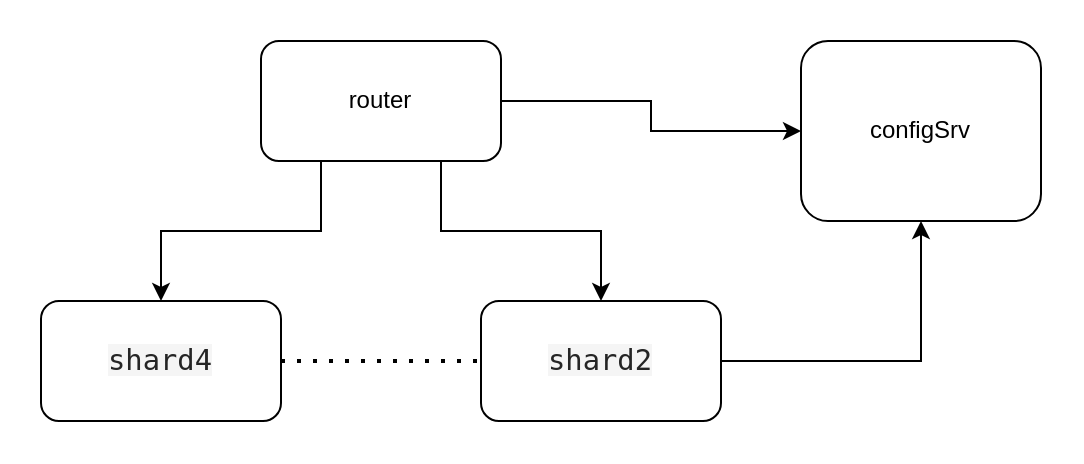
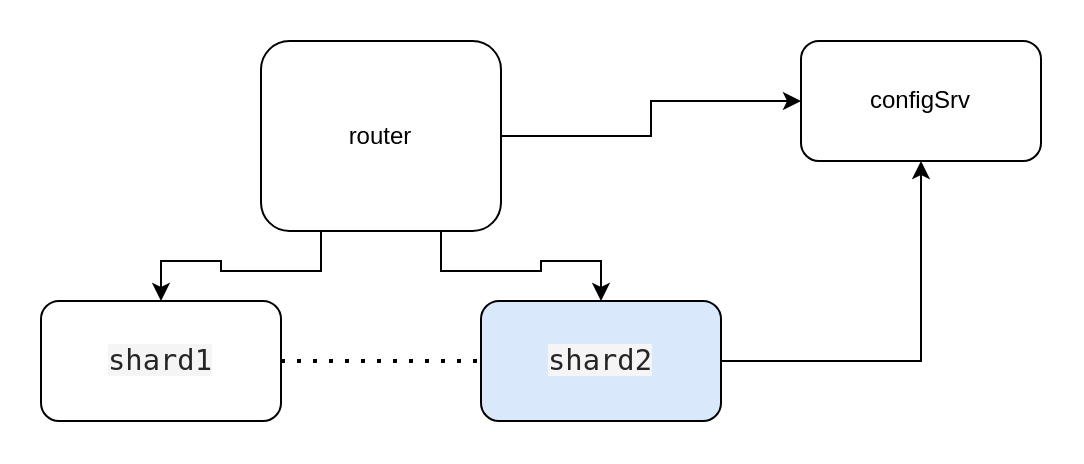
(381, 101) -> (381, 136)
(921, 131) -> (921, 101)
(161, 361) -> (161, 361)
(601, 361) -> (601, 361)
